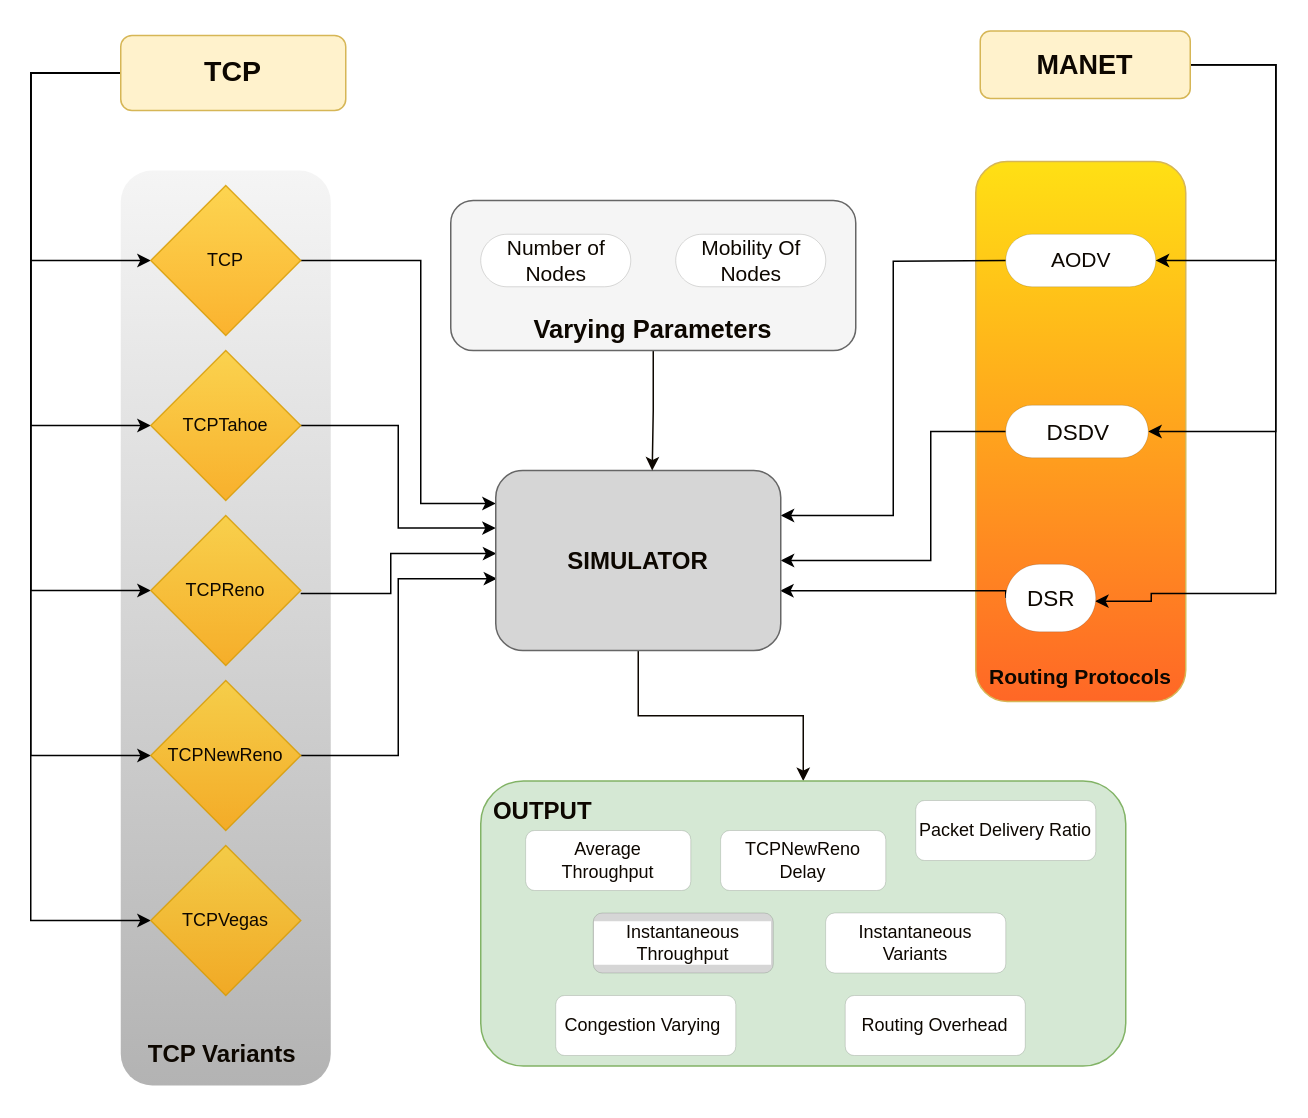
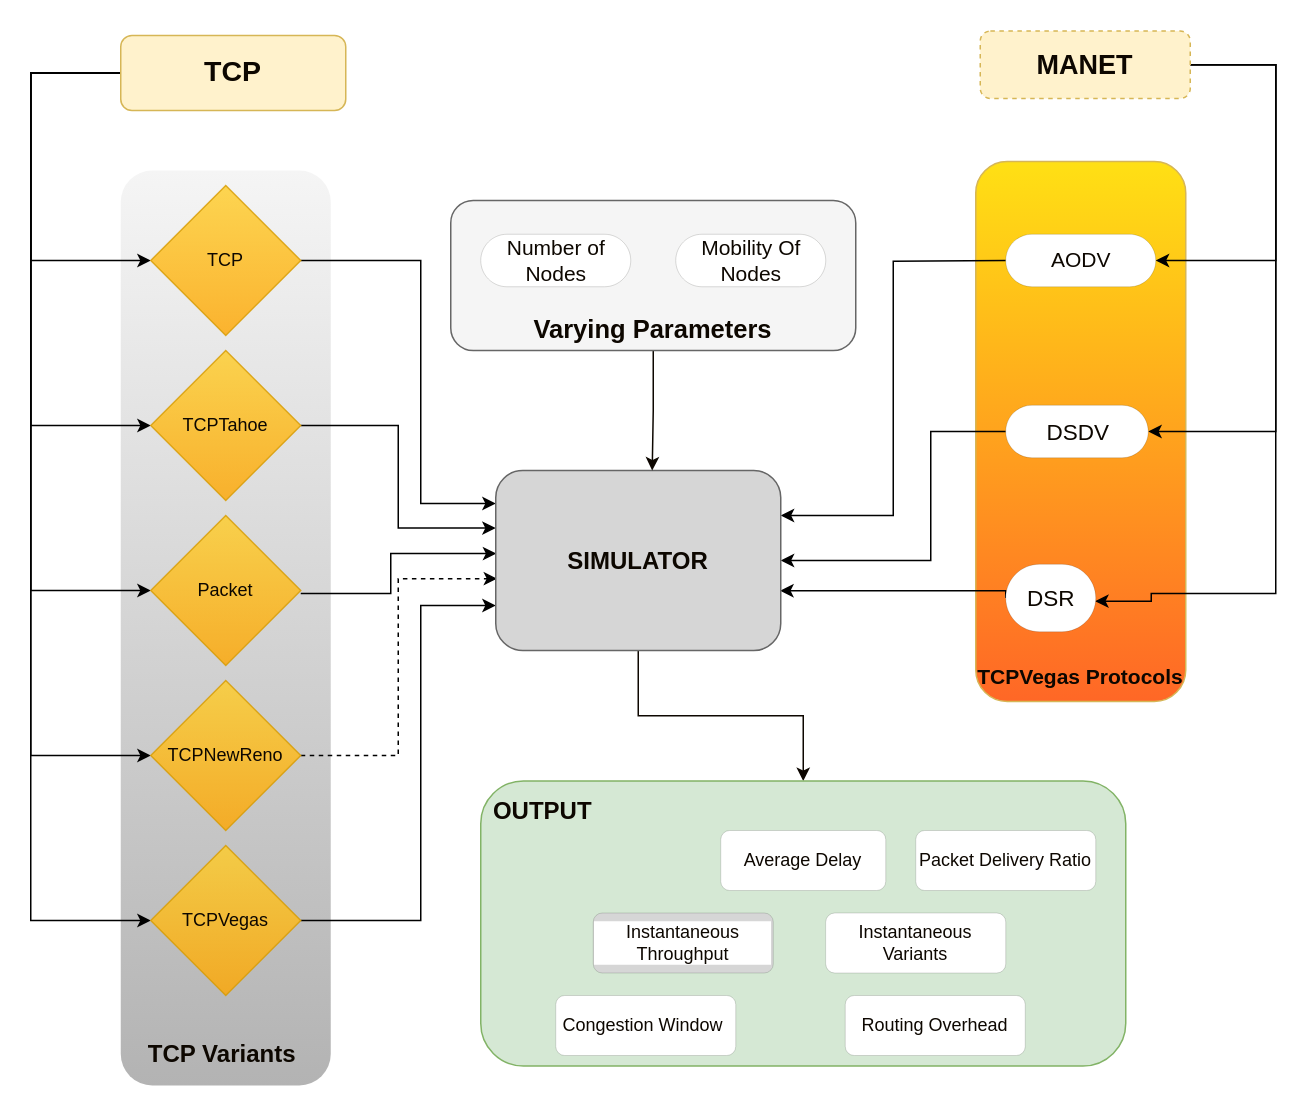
(1085, 65) -> (1085, 65)
(226, 590) -> (226, 590)
(398, 672) -> (398, 672)
(1081, 678) -> (1081, 678)
none -> (421, 790)
(1006, 830) -> (1006, 860)
(608, 860) -> none
(803, 860) -> (803, 860)
(646, 1025) -> (646, 1025)
